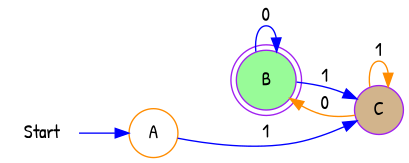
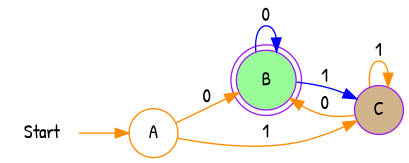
none -> (201, 111)
(97, 133) -> (97, 133)
(262, 146) -> (262, 146)
